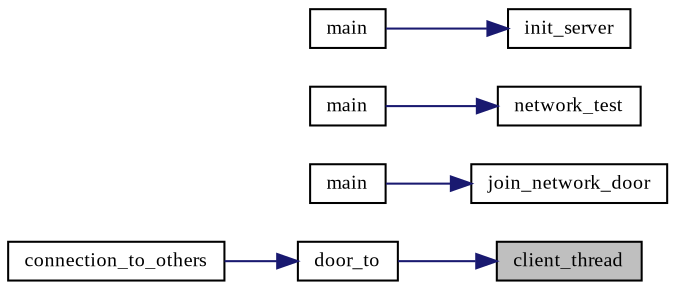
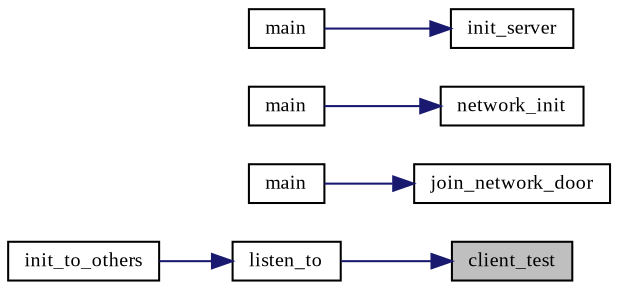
(569, 106) -> (512, 106)
(116, 261) -> (84, 261)
(348, 261) -> (287, 261)
(569, 261) -> (512, 261)
